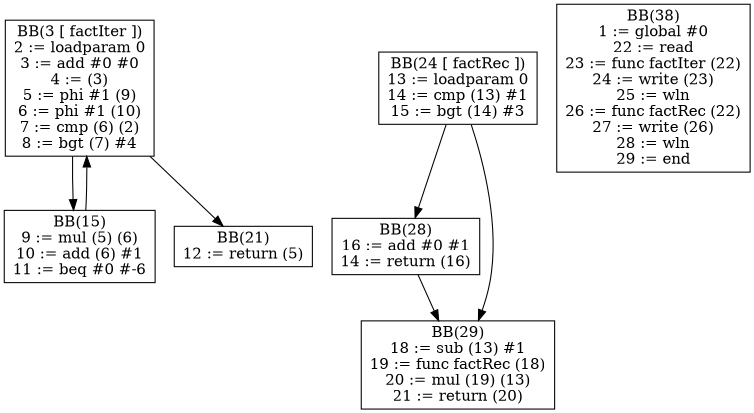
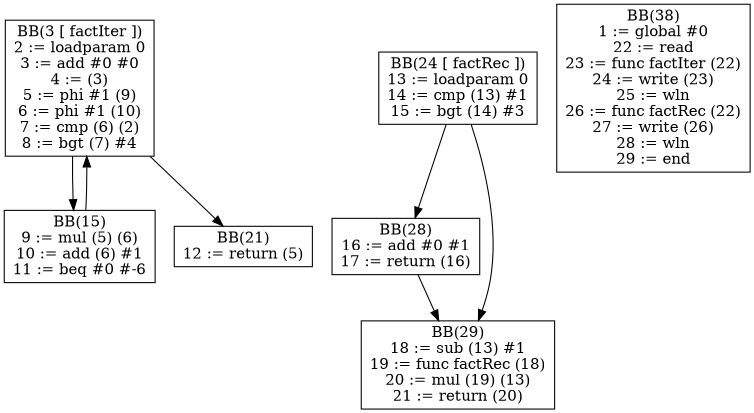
(406, 246) -> (406, 246)
